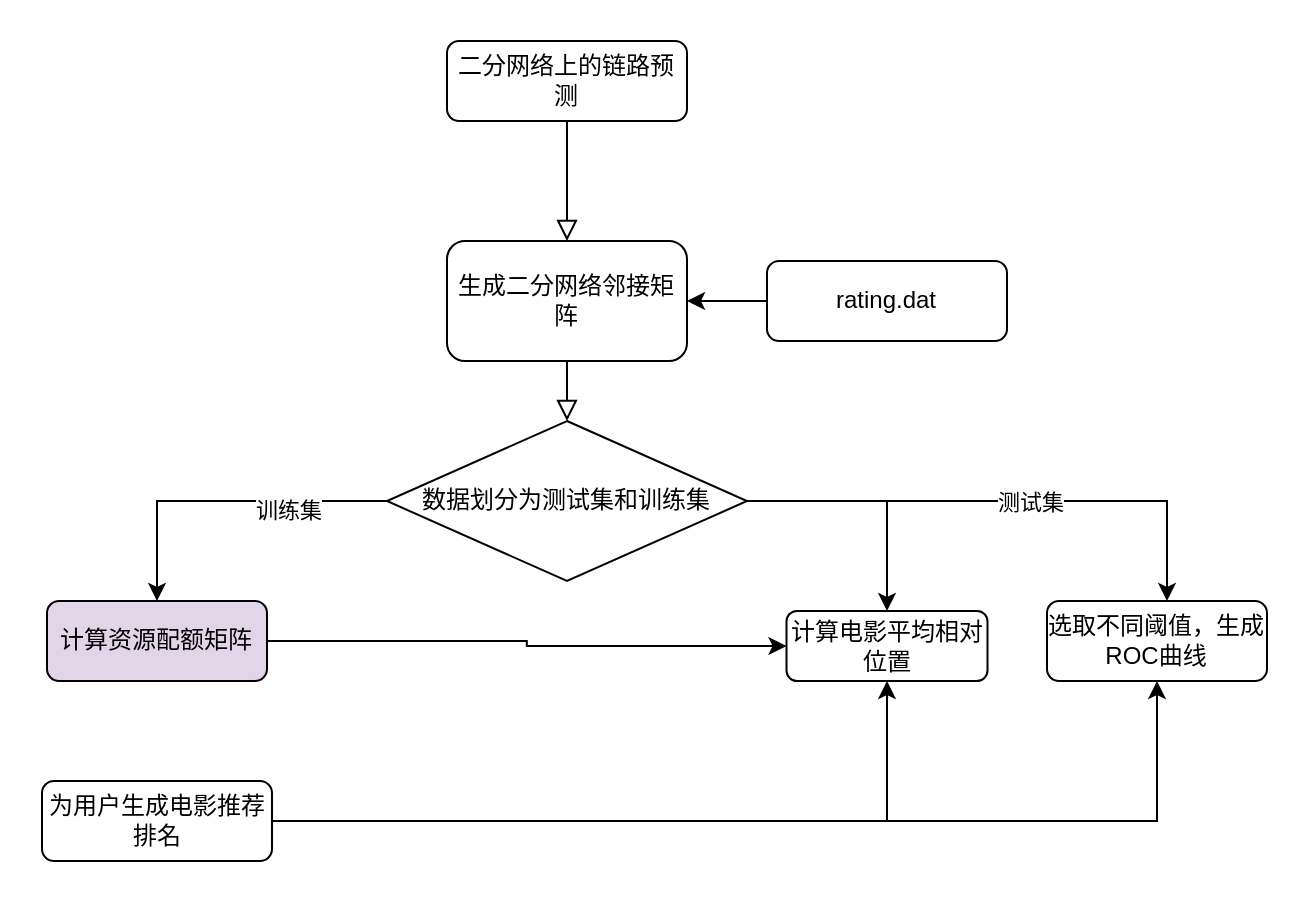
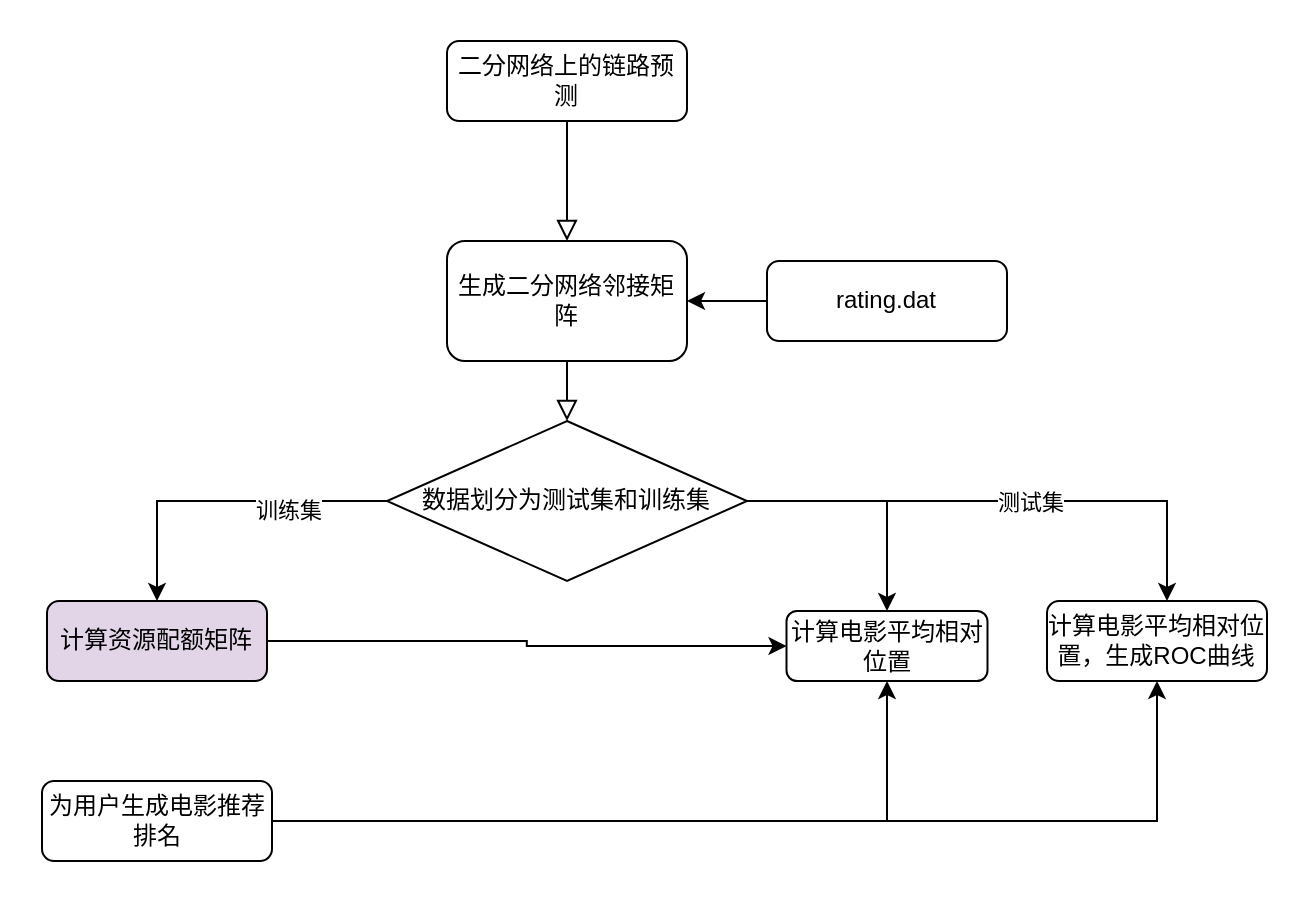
(1157, 641) -> (1157, 641)
